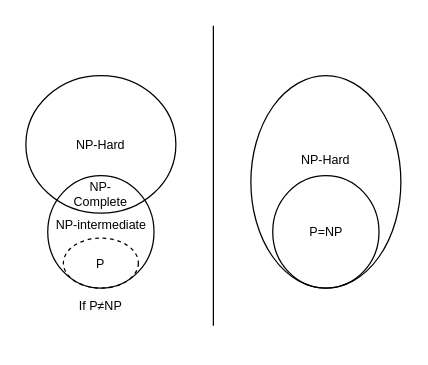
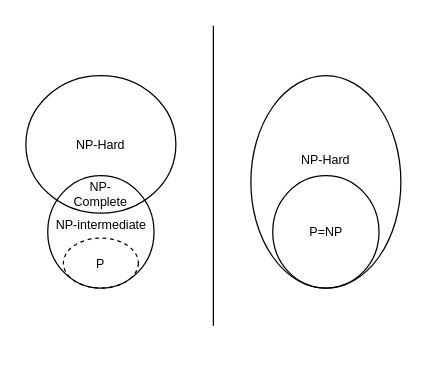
(101, 313) -> none
